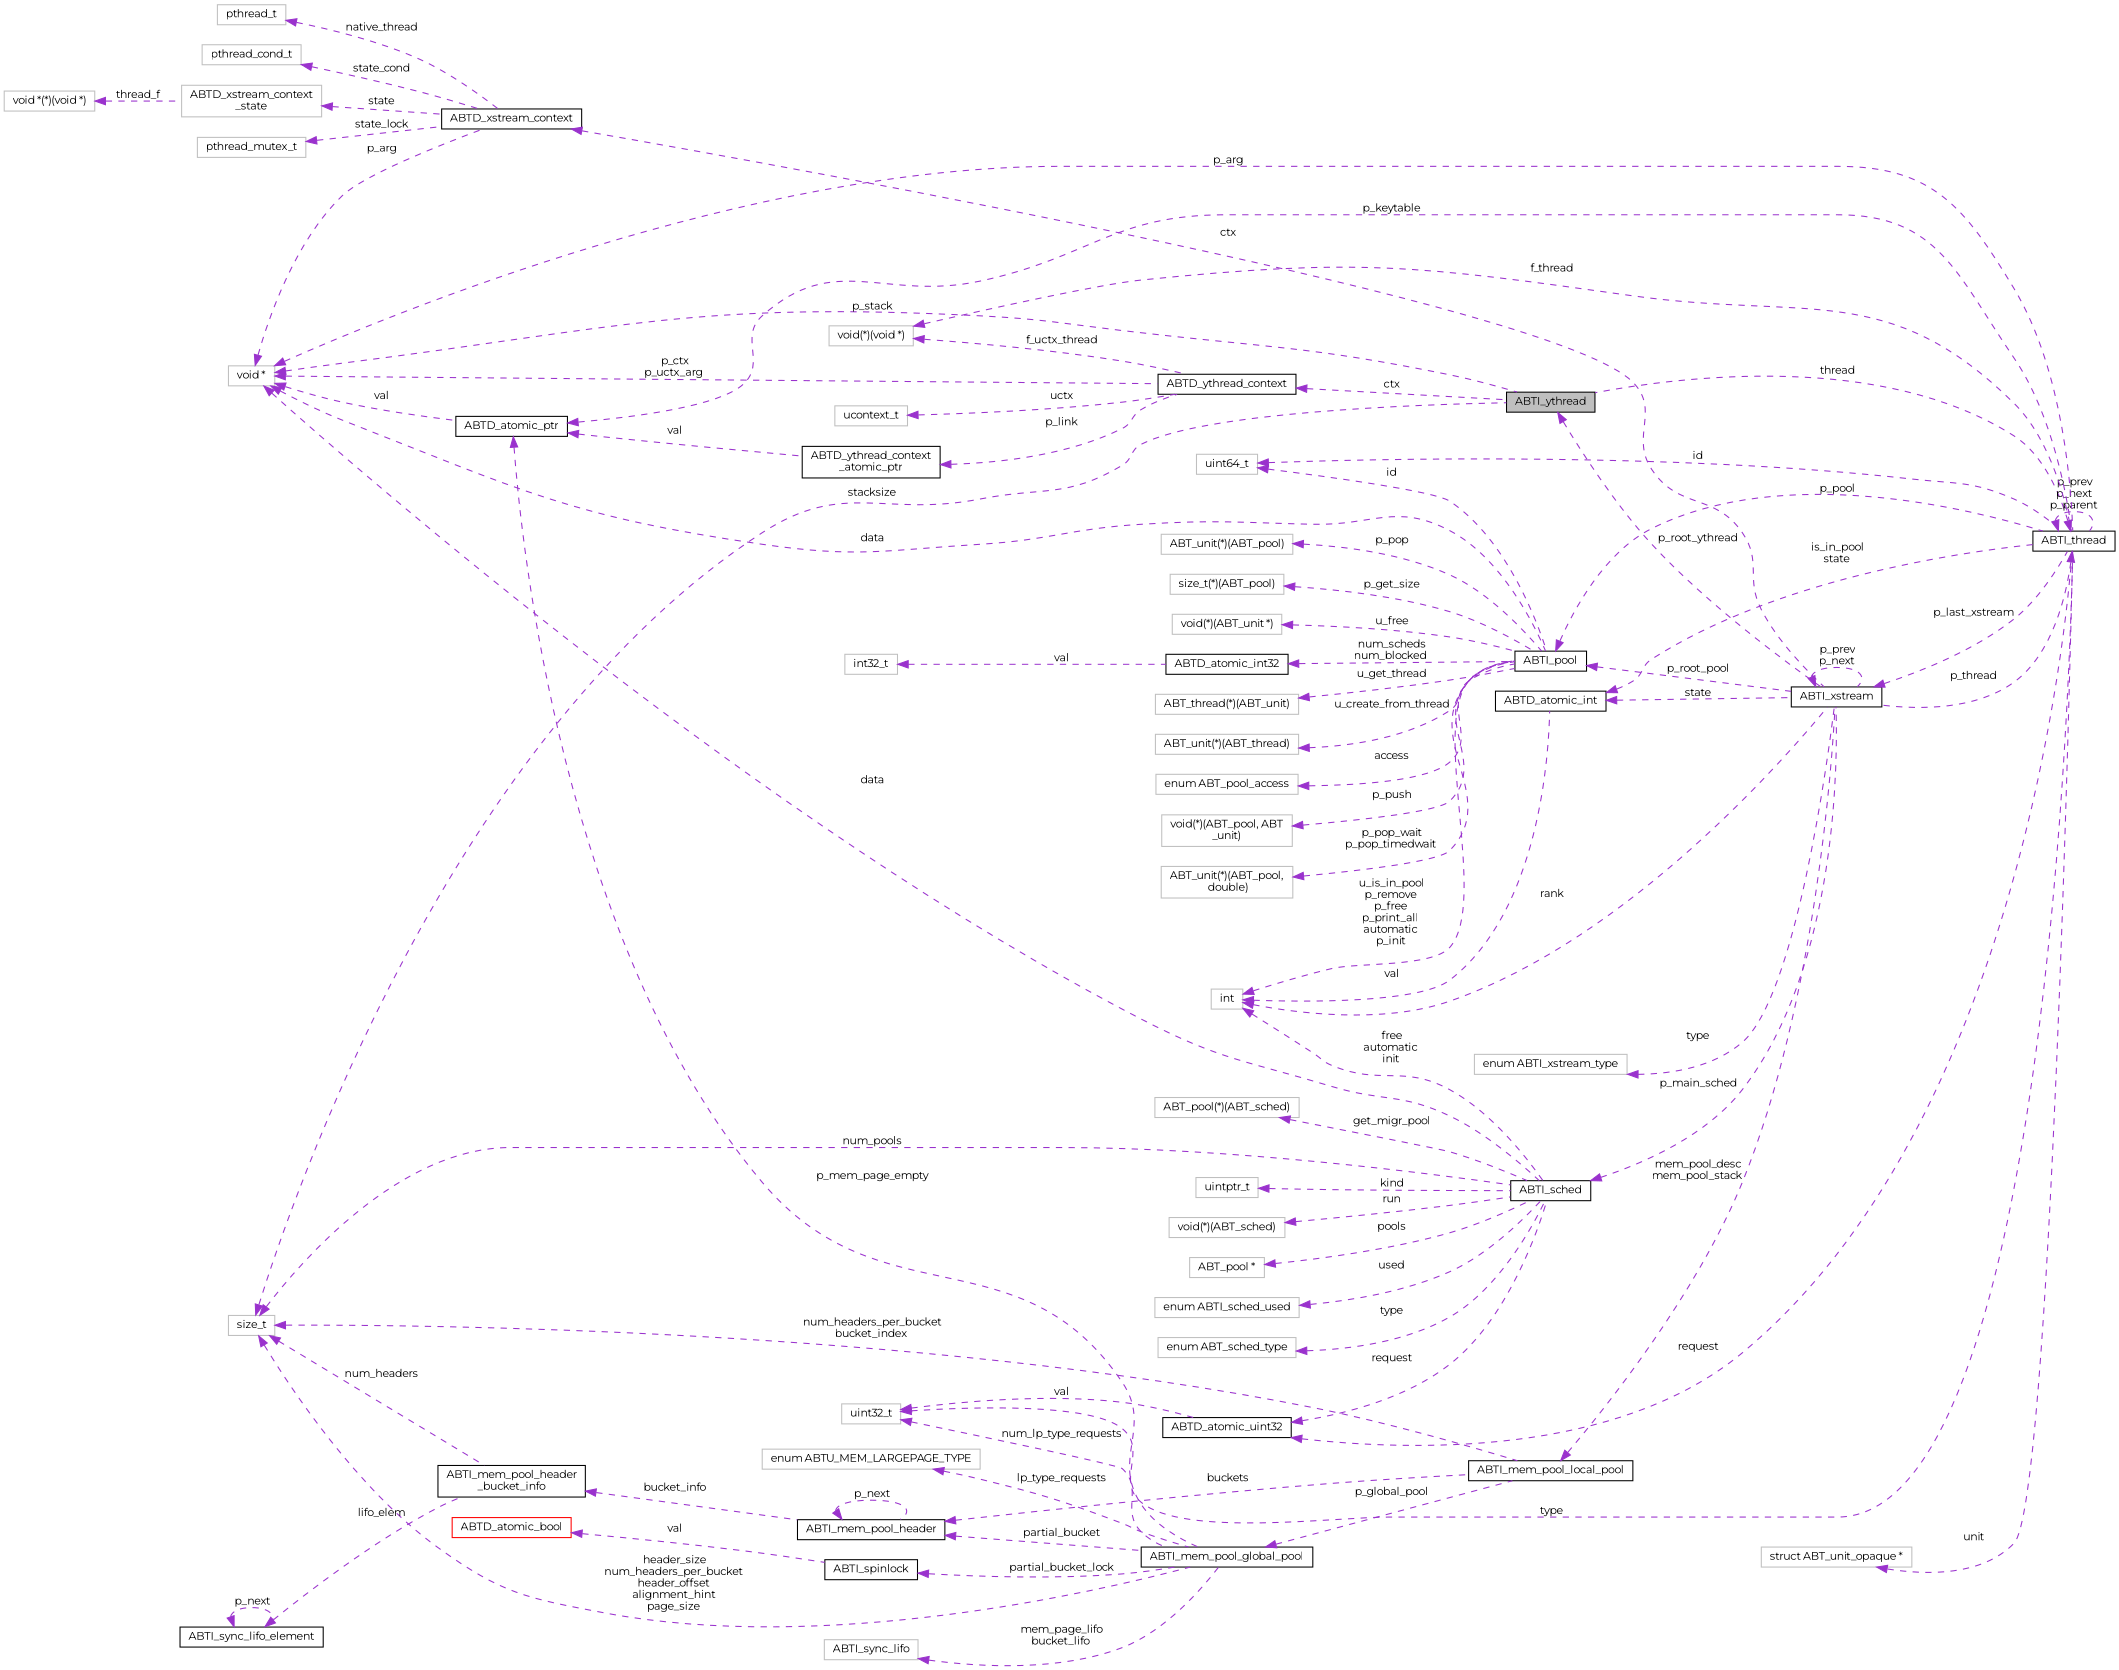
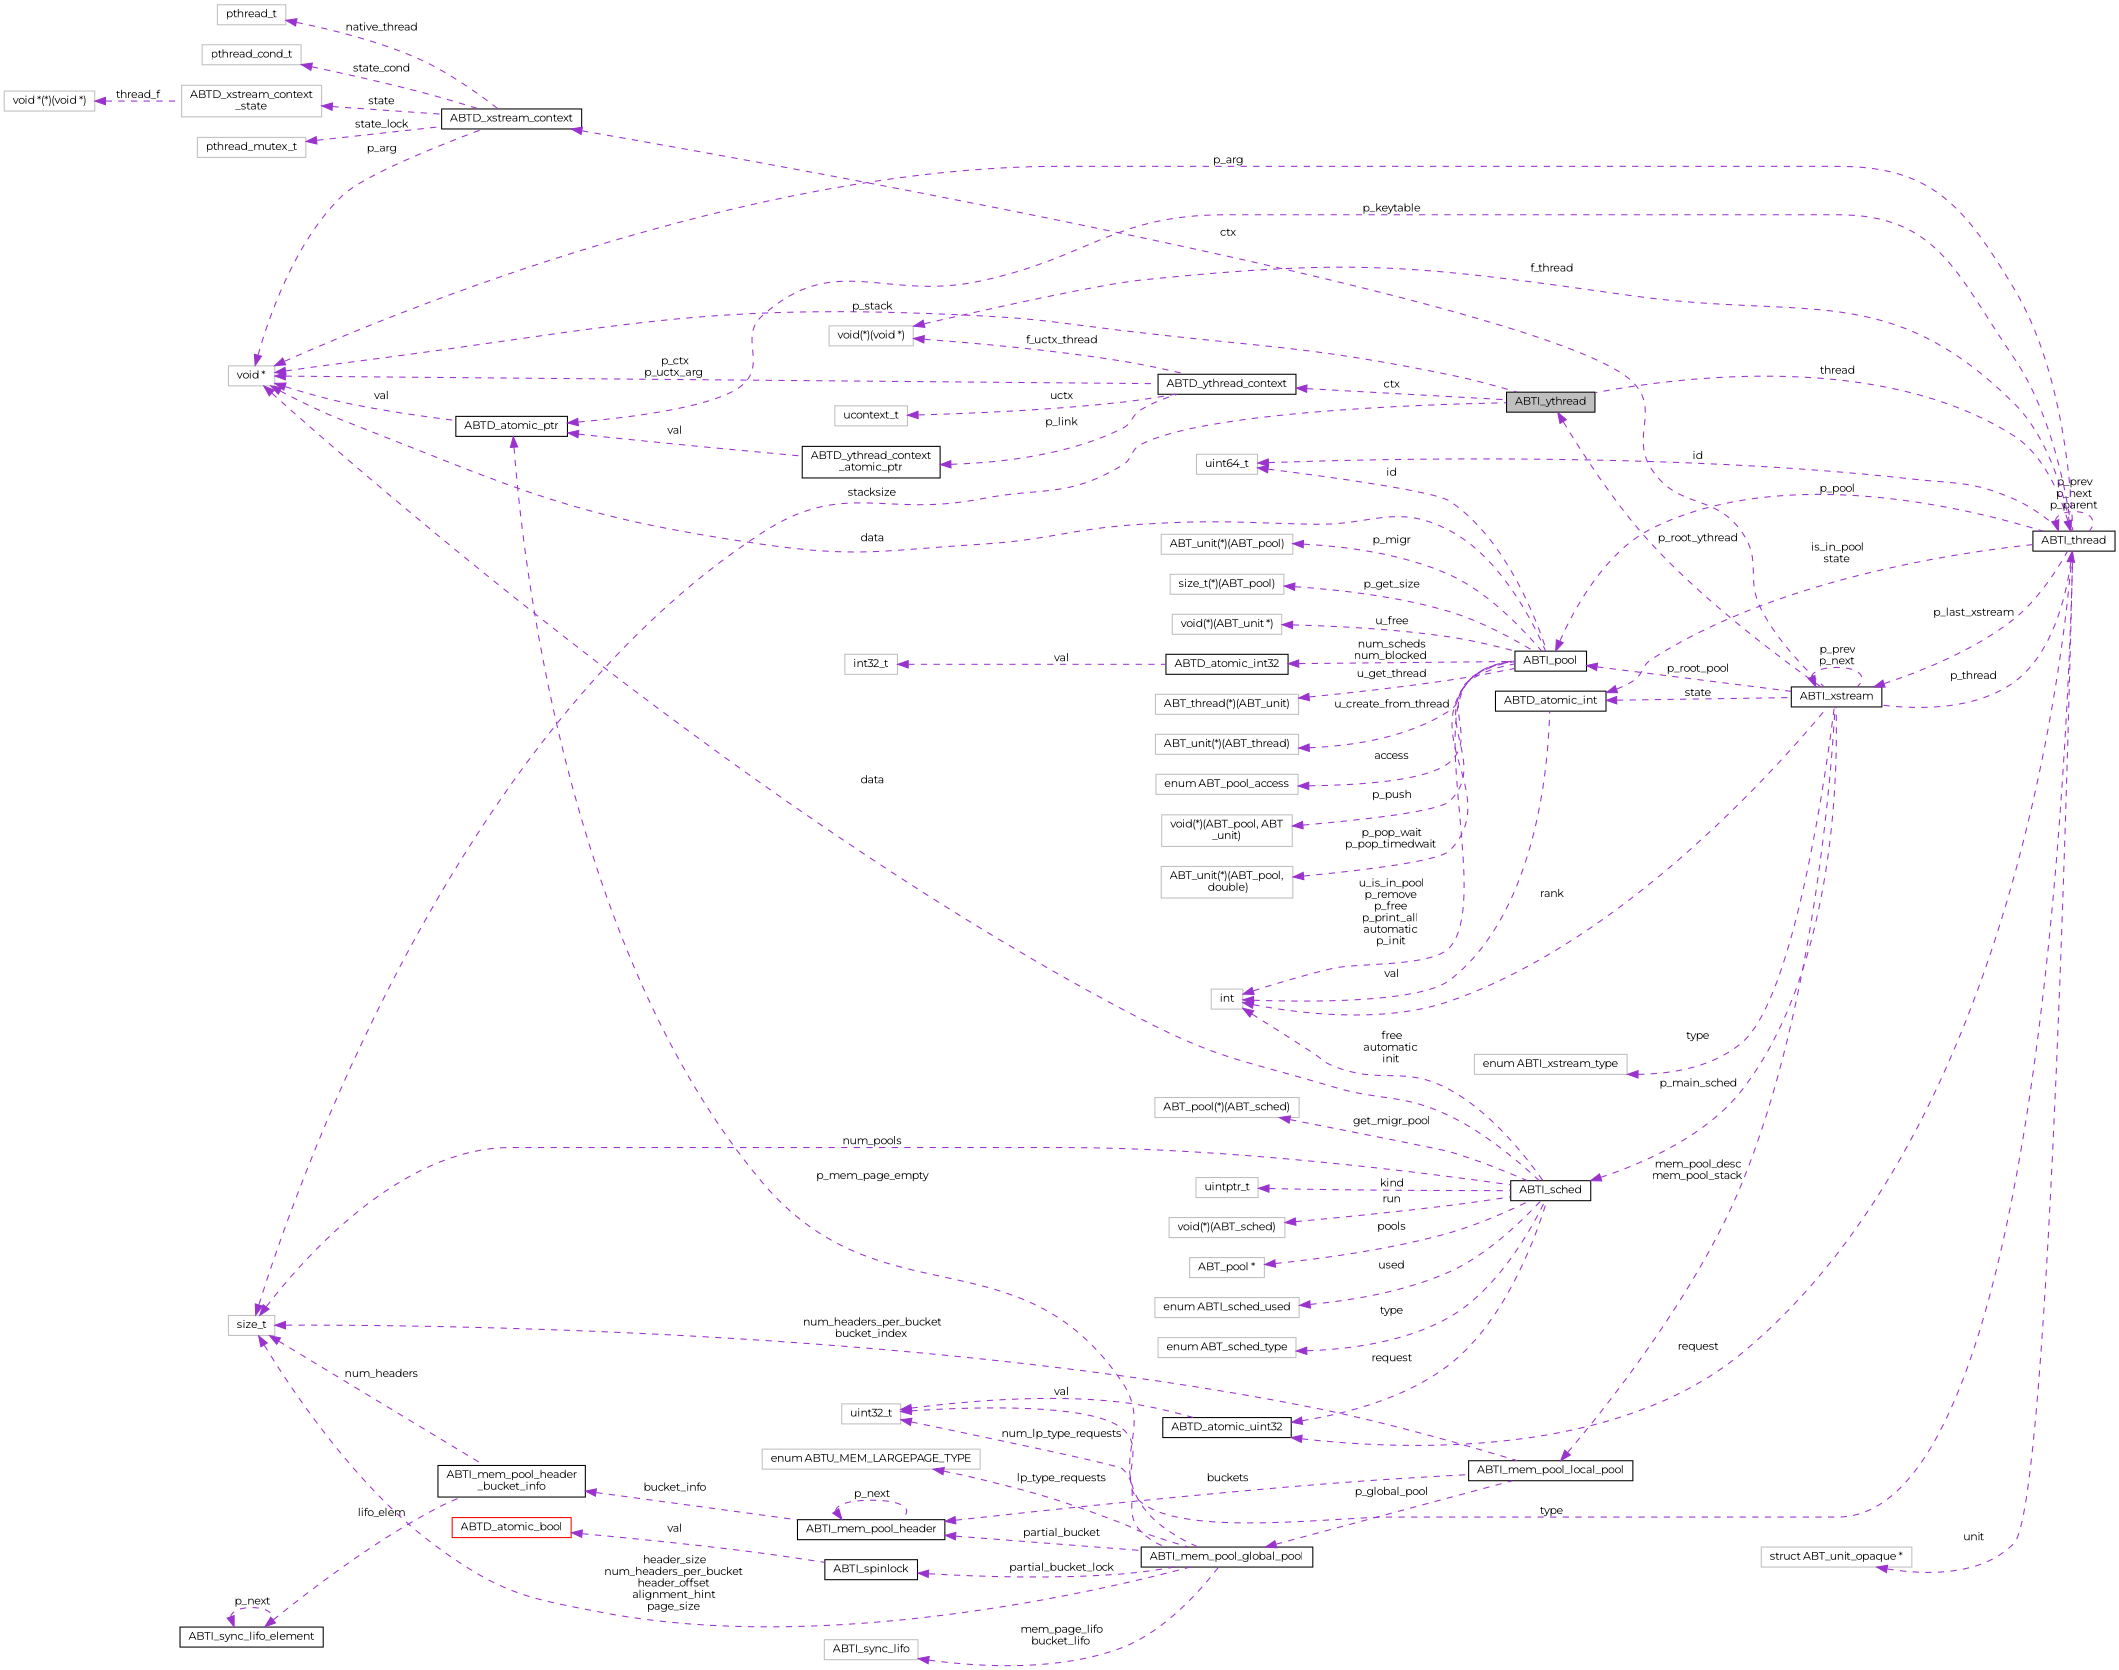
(1391, 541) -> (1391, 541)
